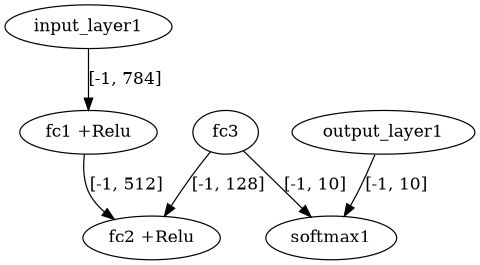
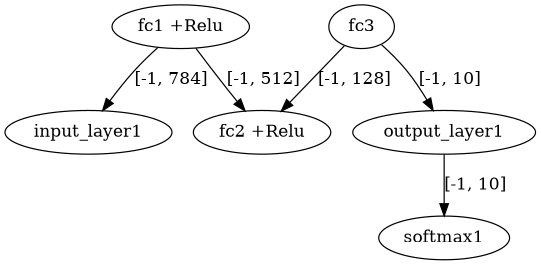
(88, 73) -> (132, 73)
(273, 180) -> (407, 70)
